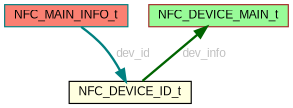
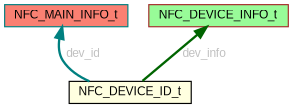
(219, 16) -> (219, 16)
(104, 46) -> (66, 65)
